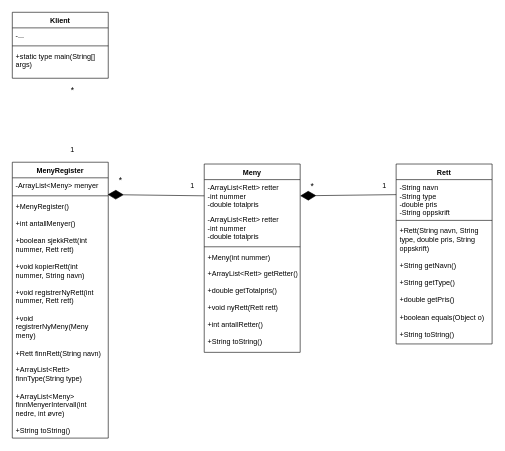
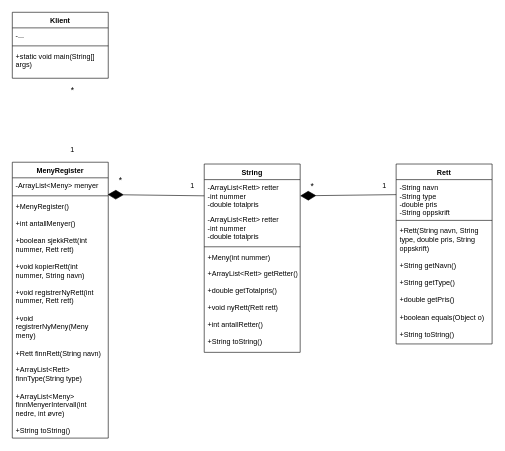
(61, 61) -> (61, 61)
(252, 172) -> (252, 172)
